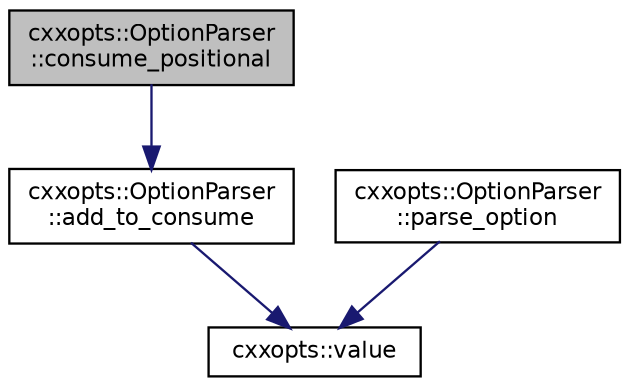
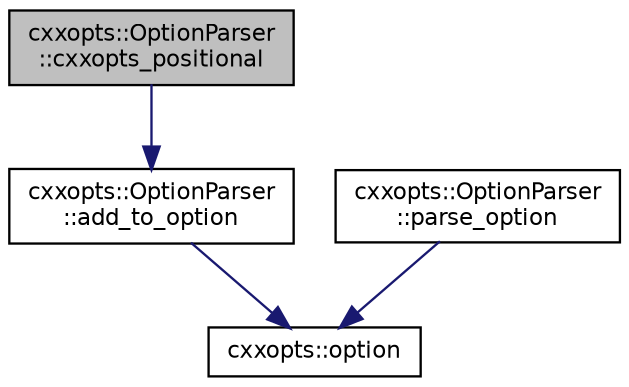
(151, 48) -> (151, 48)
(151, 206) -> (151, 206)
(315, 352) -> (315, 352)
